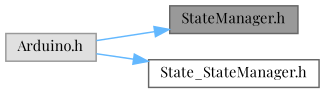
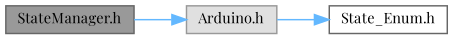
(125, 36) -> (153, 20)
(234, 74) -> (388, 20)
